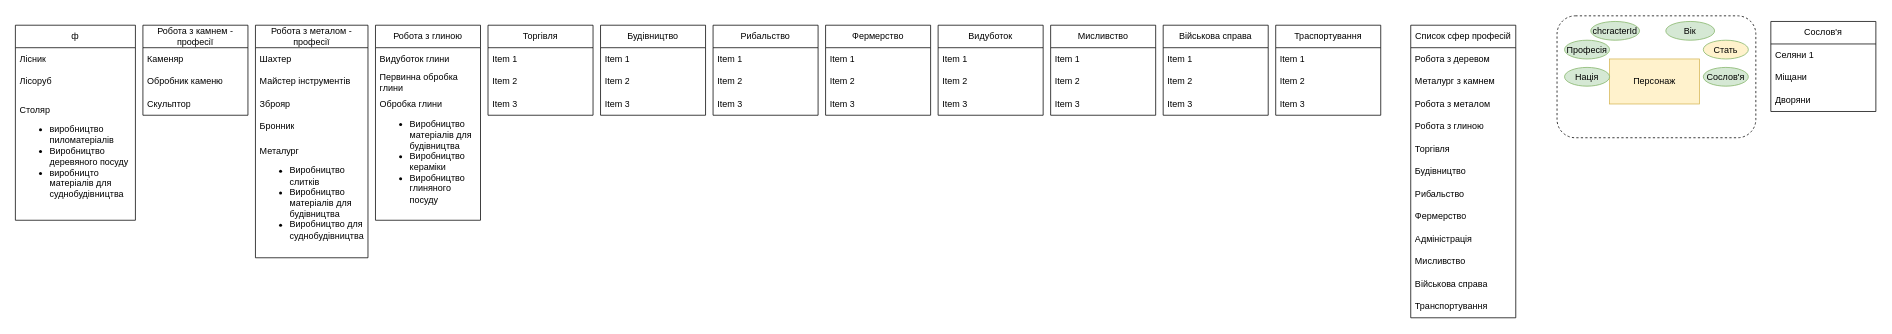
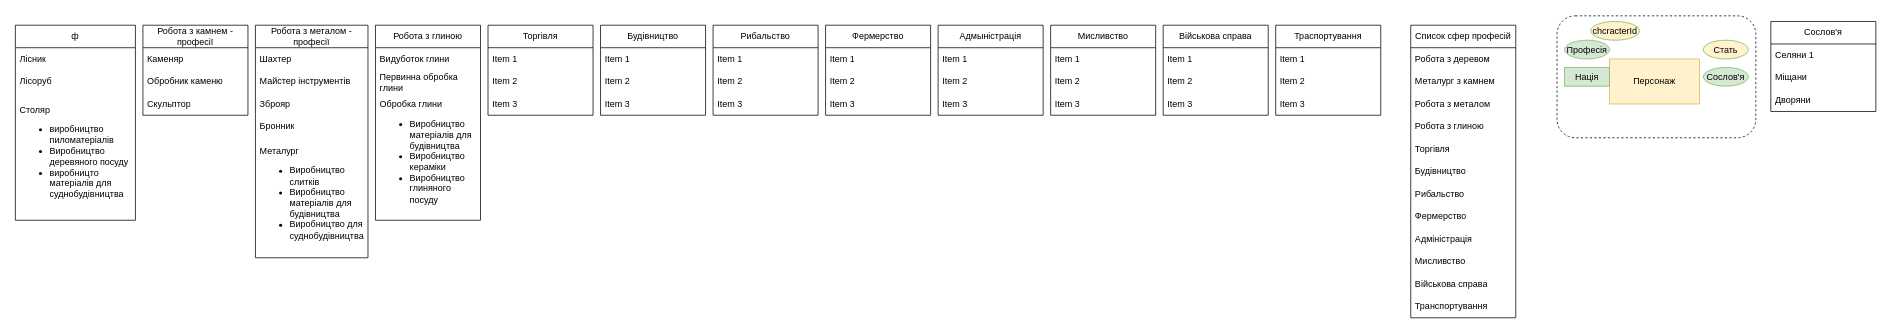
(1615, 31) -> (1615, 31)
(1690, 31) -> none
(990, 36) -> (990, 36)
(1587, 77) -> (1587, 77)
